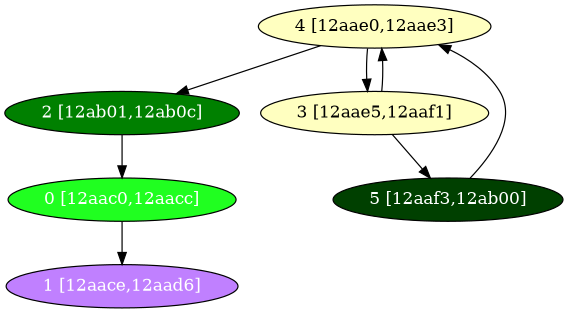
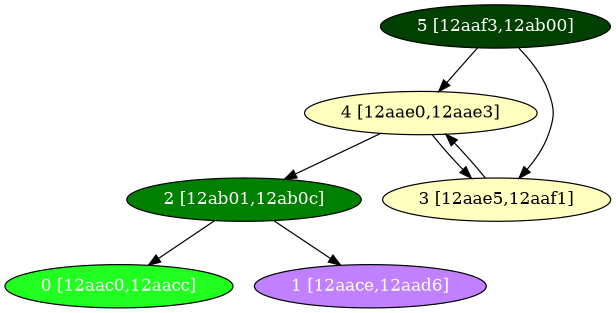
(407, 152) -> (553, 107)
(122, 237) -> (302, 240)
